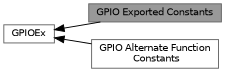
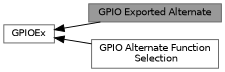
(155, 13) -> (155, 13)
(155, 54) -> (155, 54)
